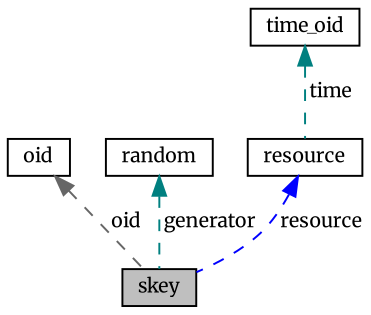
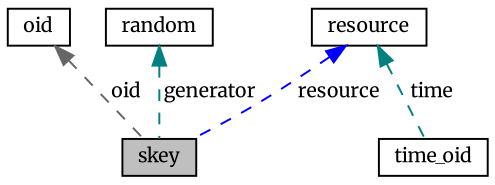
(305, 102) -> (406, 101)
